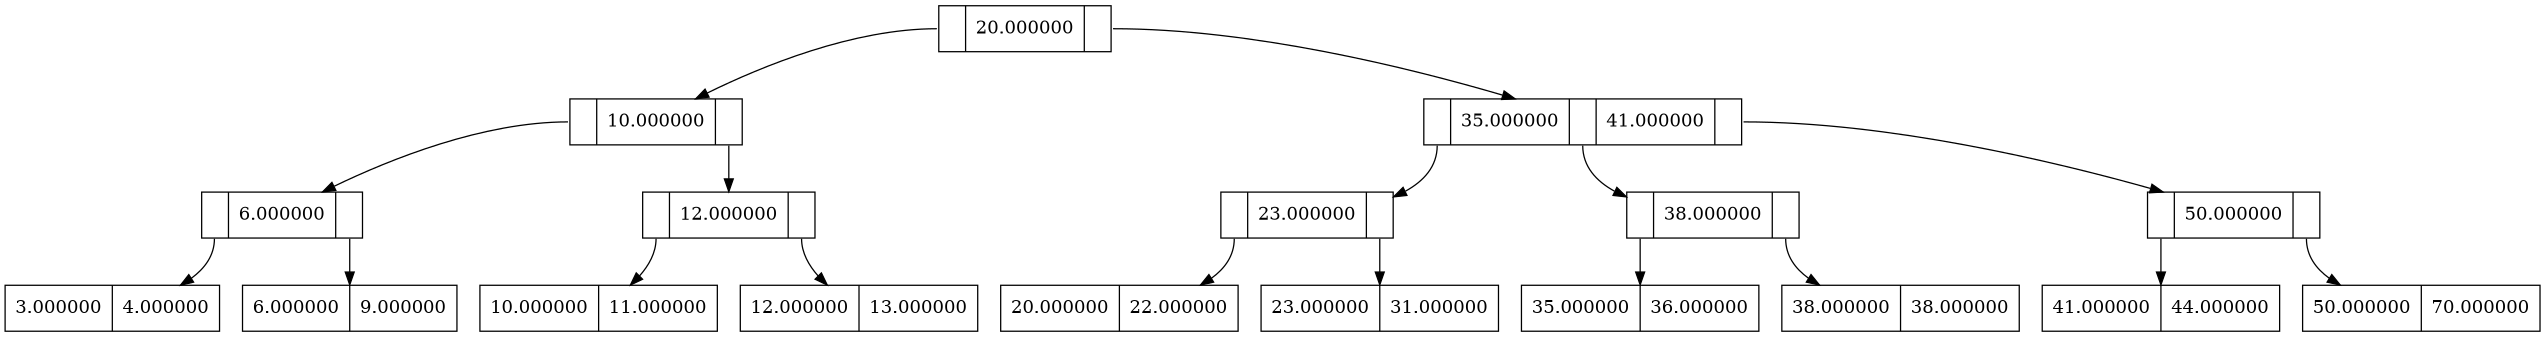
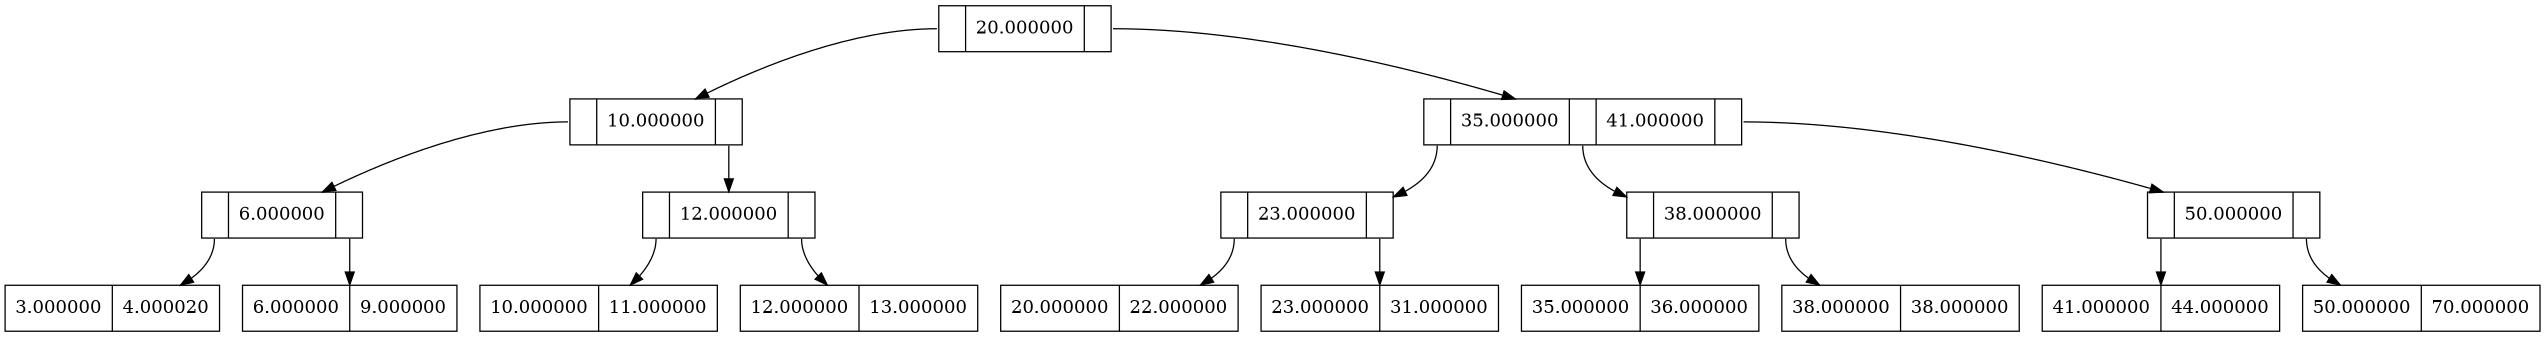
(166, 308) -> (166, 308)
